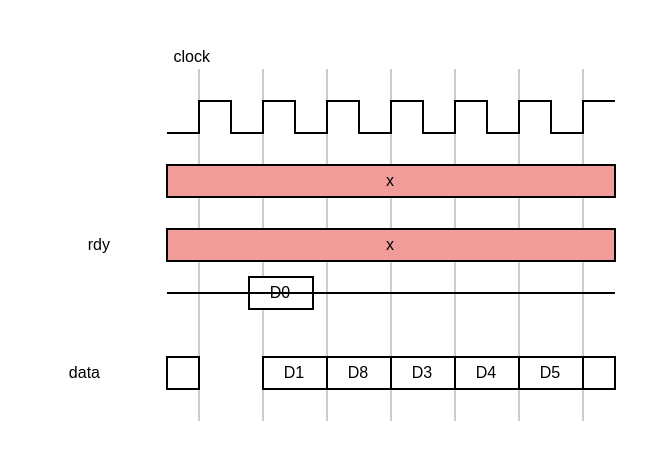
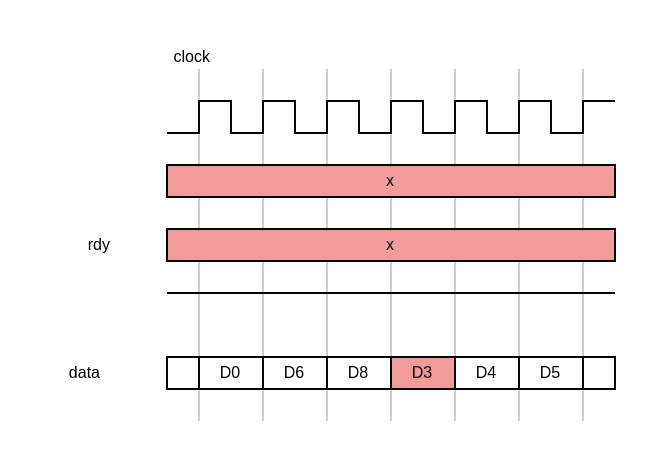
(281, 293) -> (231, 373)
(295, 373) -> (295, 373)
(423, 373) -> (423, 373)
